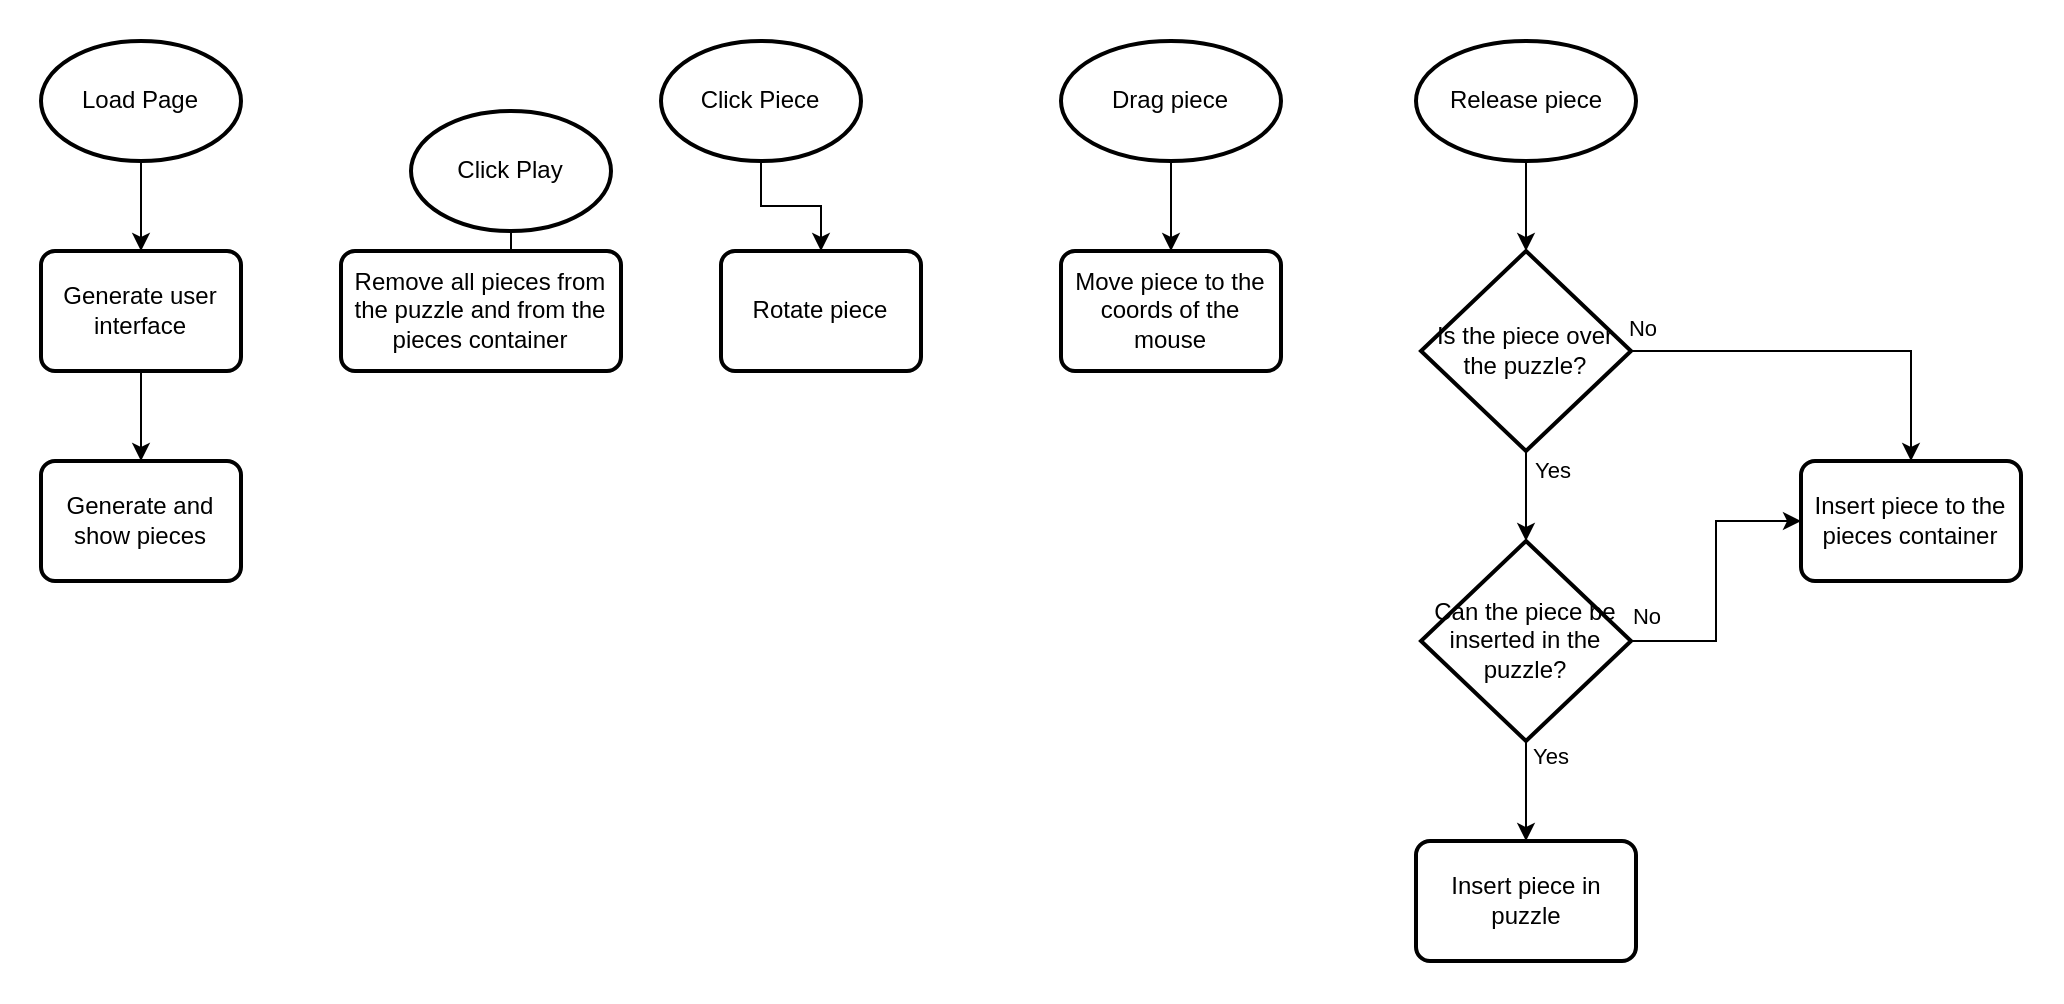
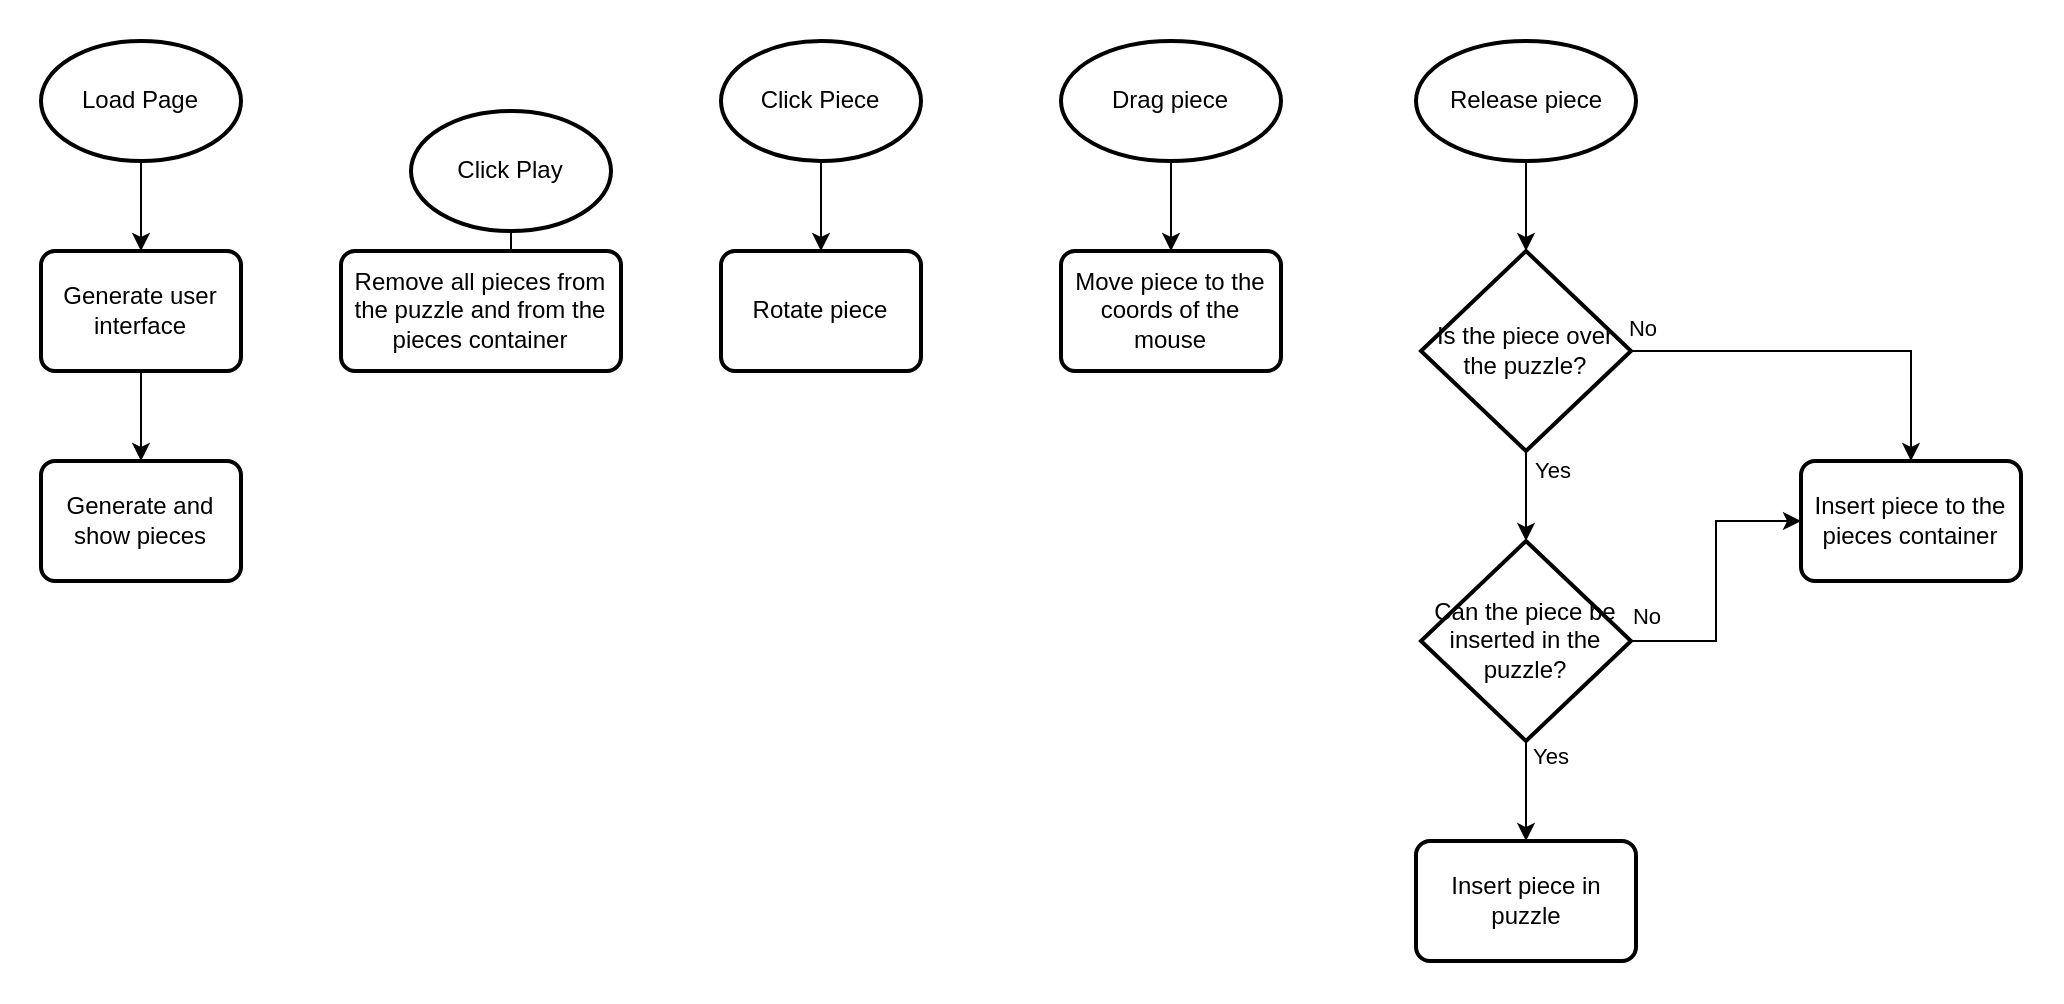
(761, 101) -> (821, 101)
